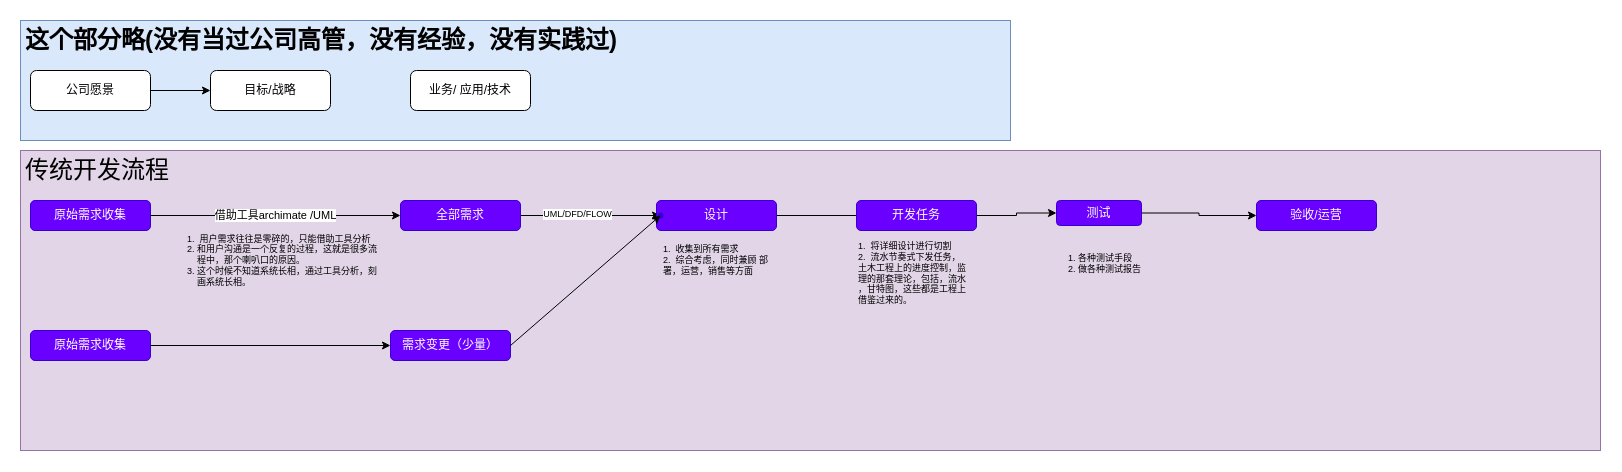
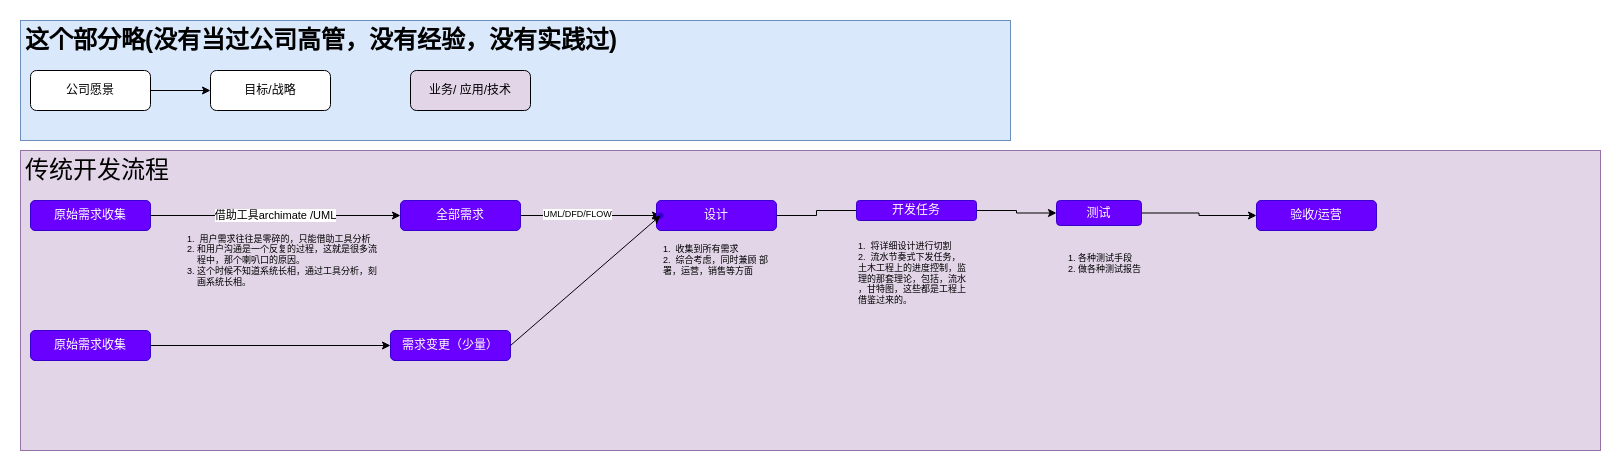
(471, 91) -> (471, 91)
(917, 216) -> (917, 211)
